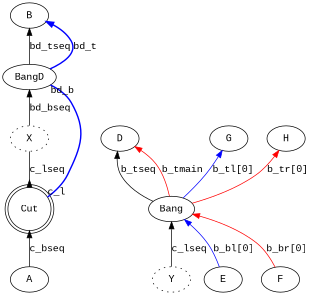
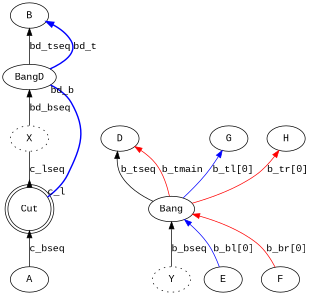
(189, 249) -> (189, 249)
